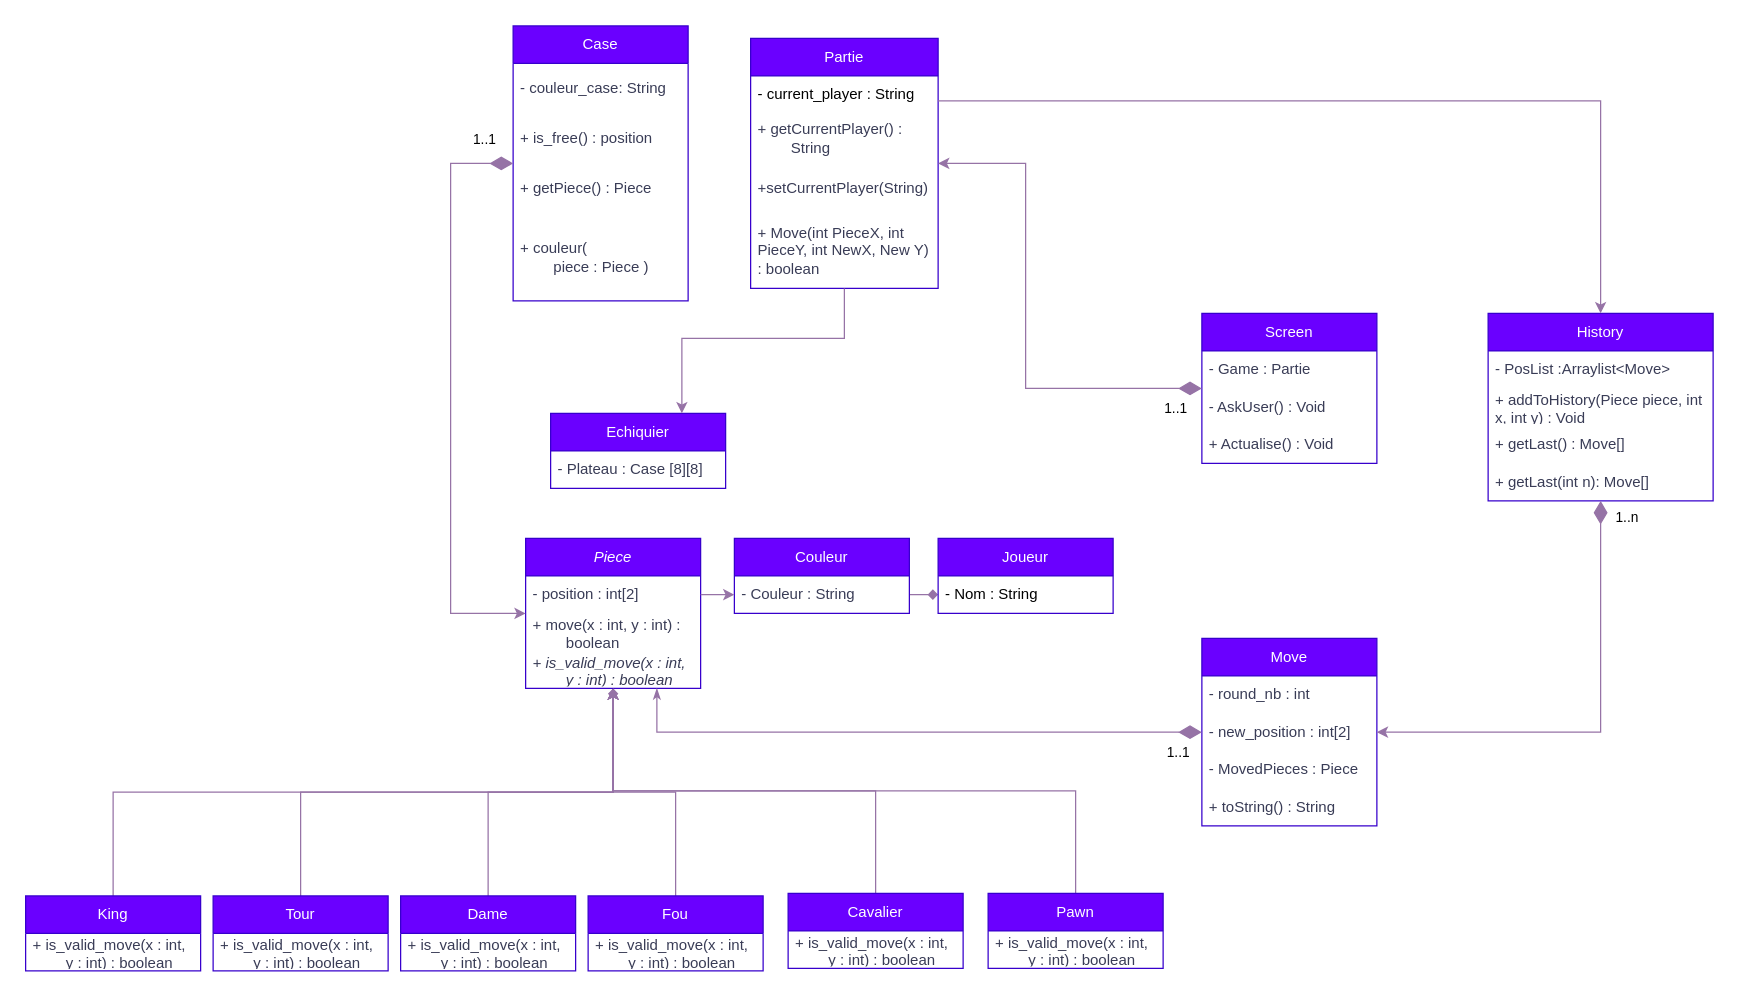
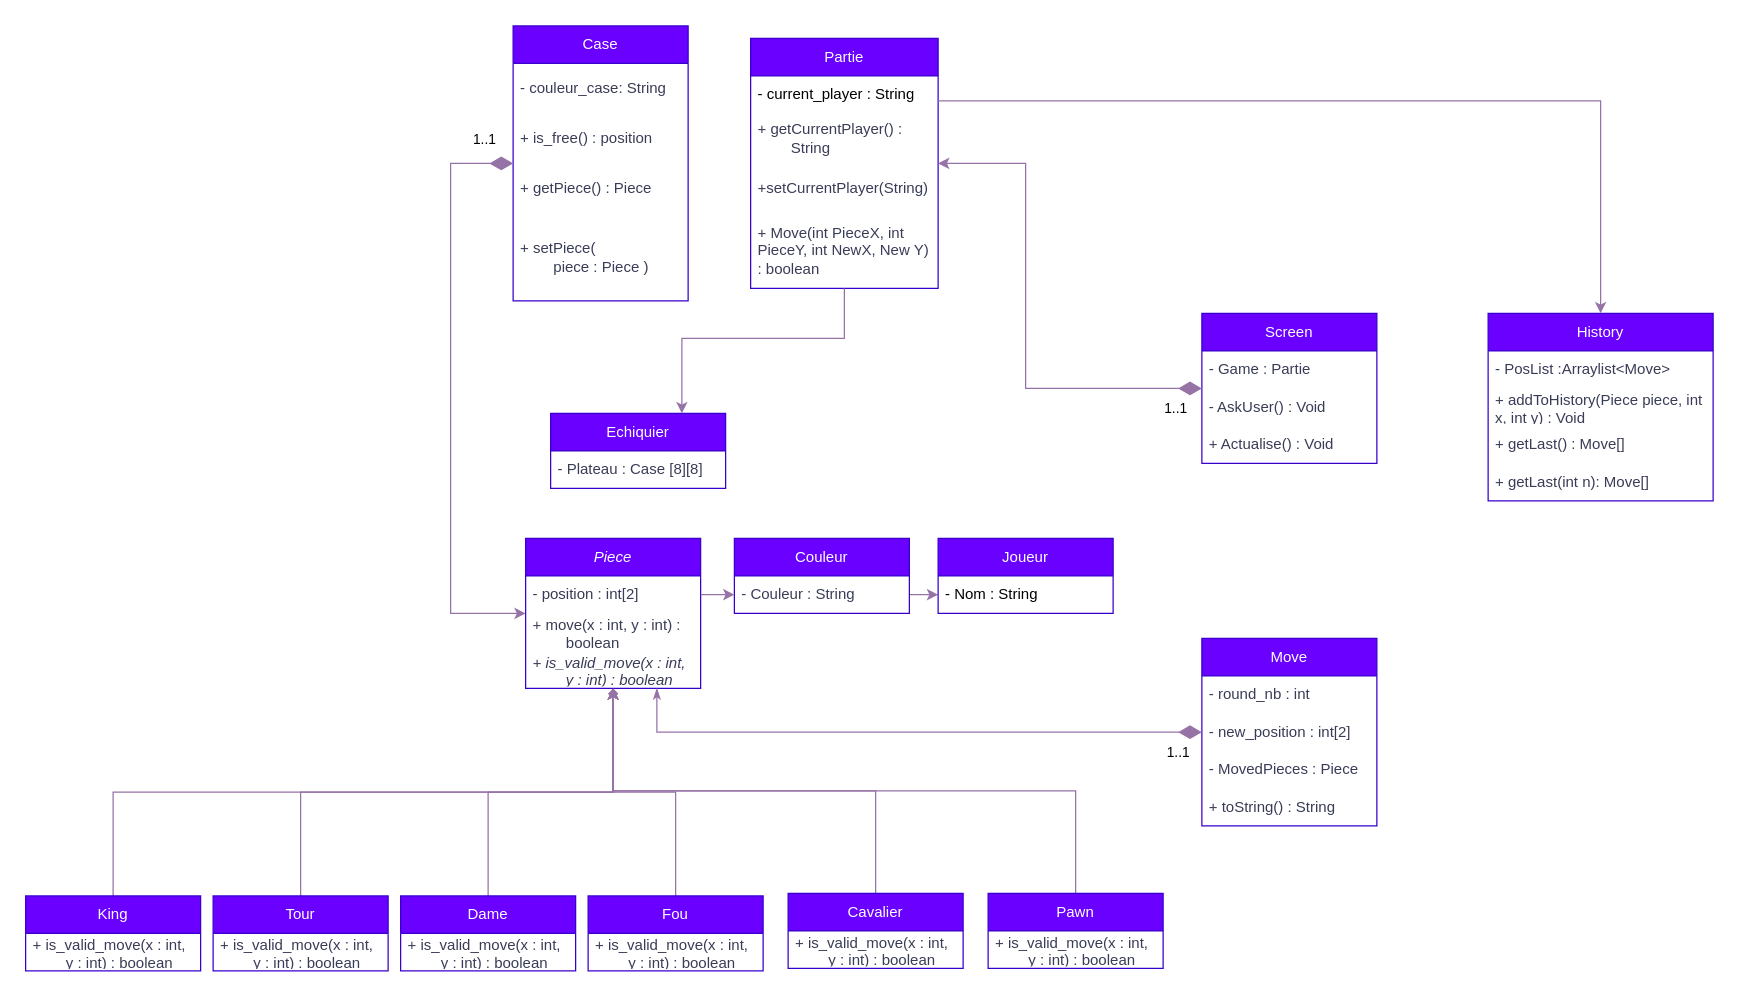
(572, 257) -> (572, 257)
(927, 594) -> (928, 594)
(1598, 732) -> none
